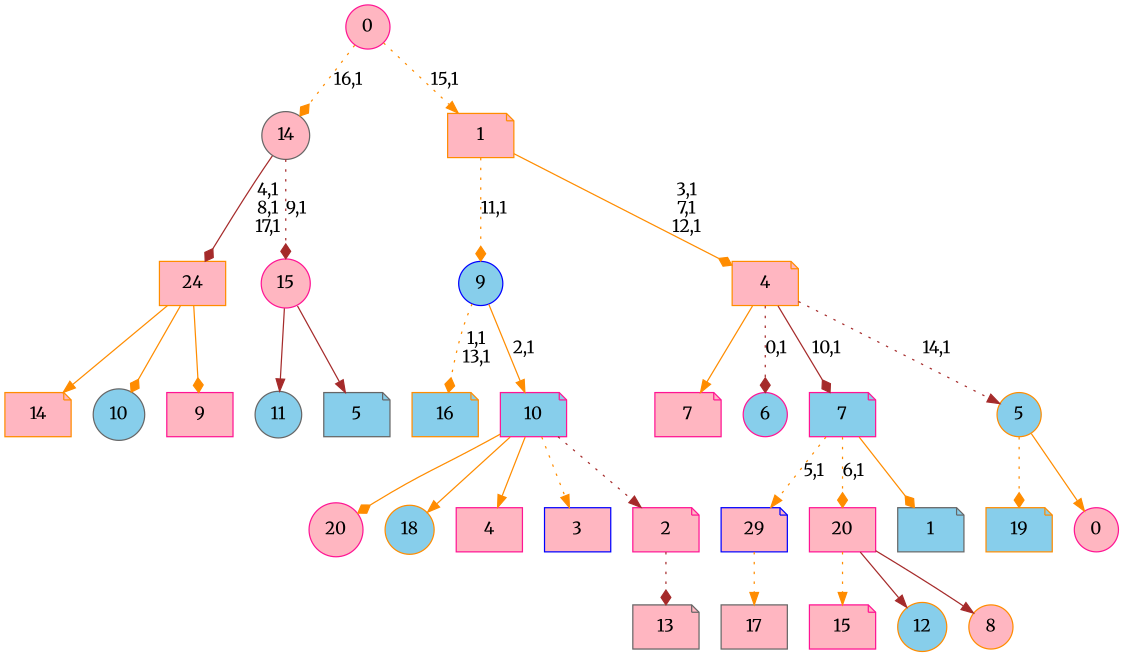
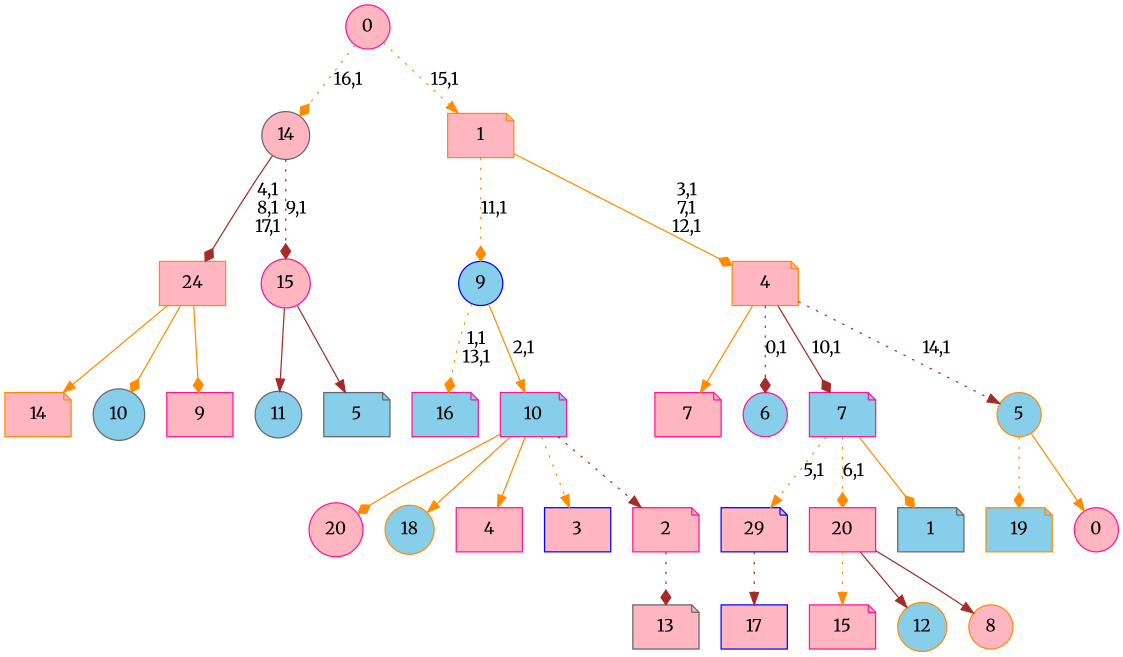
(445, 415) -> (445, 415)
(754, 572) -> (754, 572)
(754, 627) -> (754, 627)
